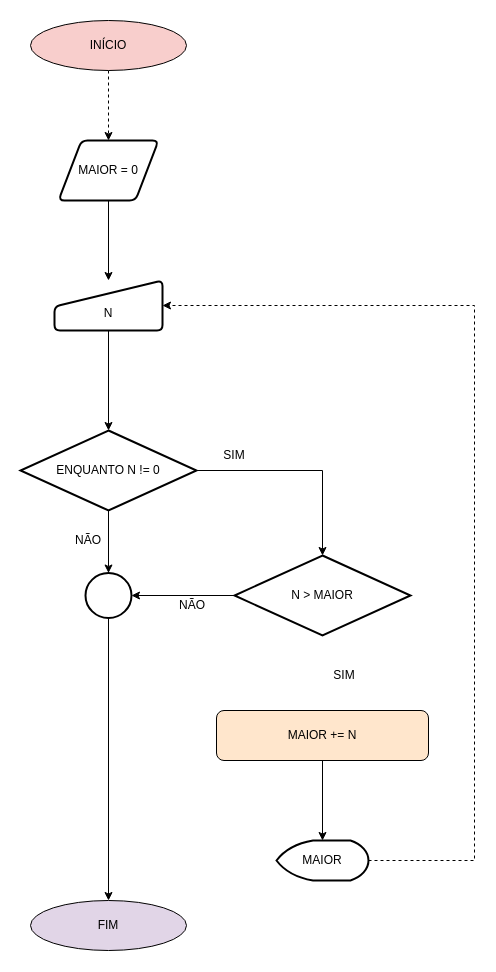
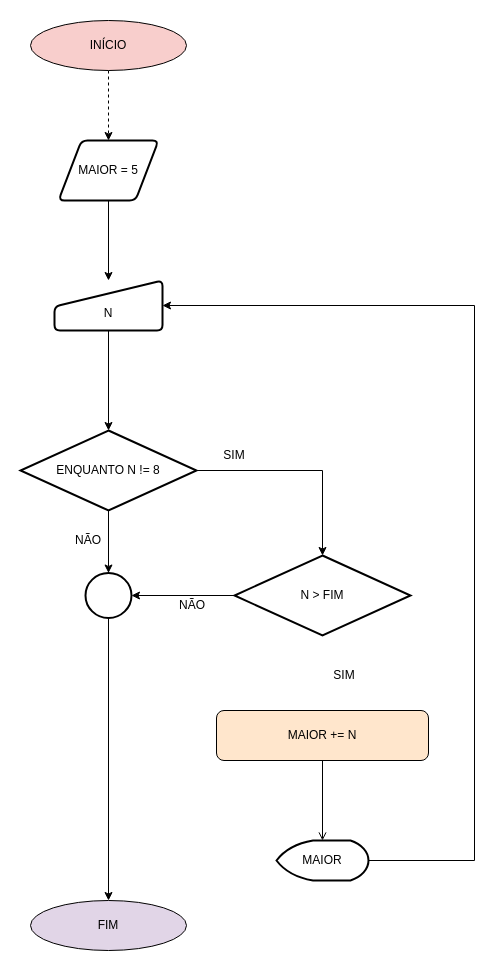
(109, 171) -> (109, 171)
(109, 471) -> (109, 471)
(475, 484) -> (475, 484)
(323, 596) -> (323, 596)
(323, 832) -> (323, 834)
